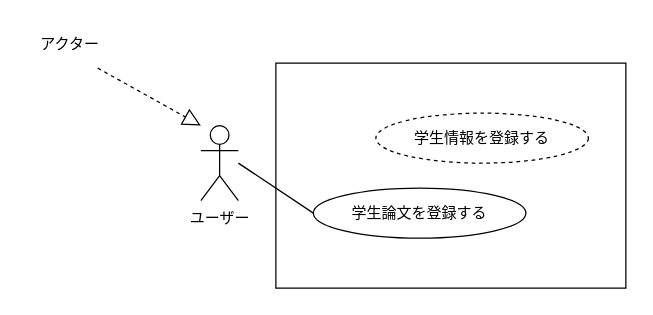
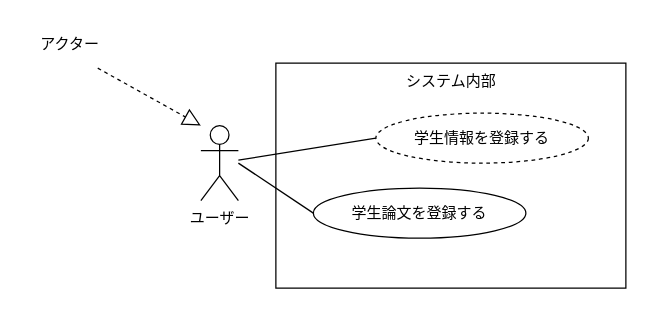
none -> (451, 82)
none -> (306, 149)
